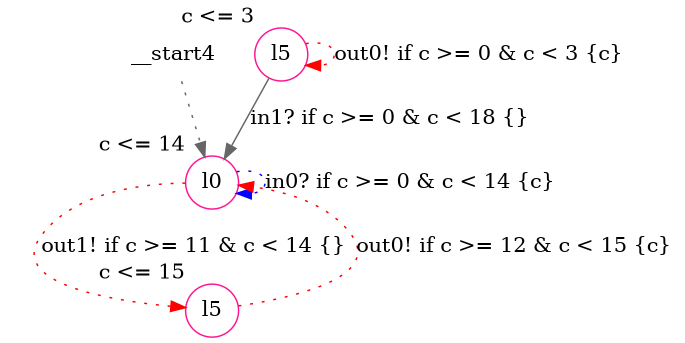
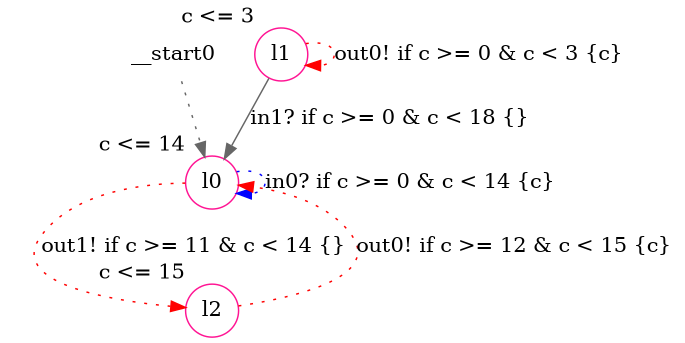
(174, 54) -> (174, 54)
(281, 54) -> (281, 54)
(212, 311) -> (212, 311)
